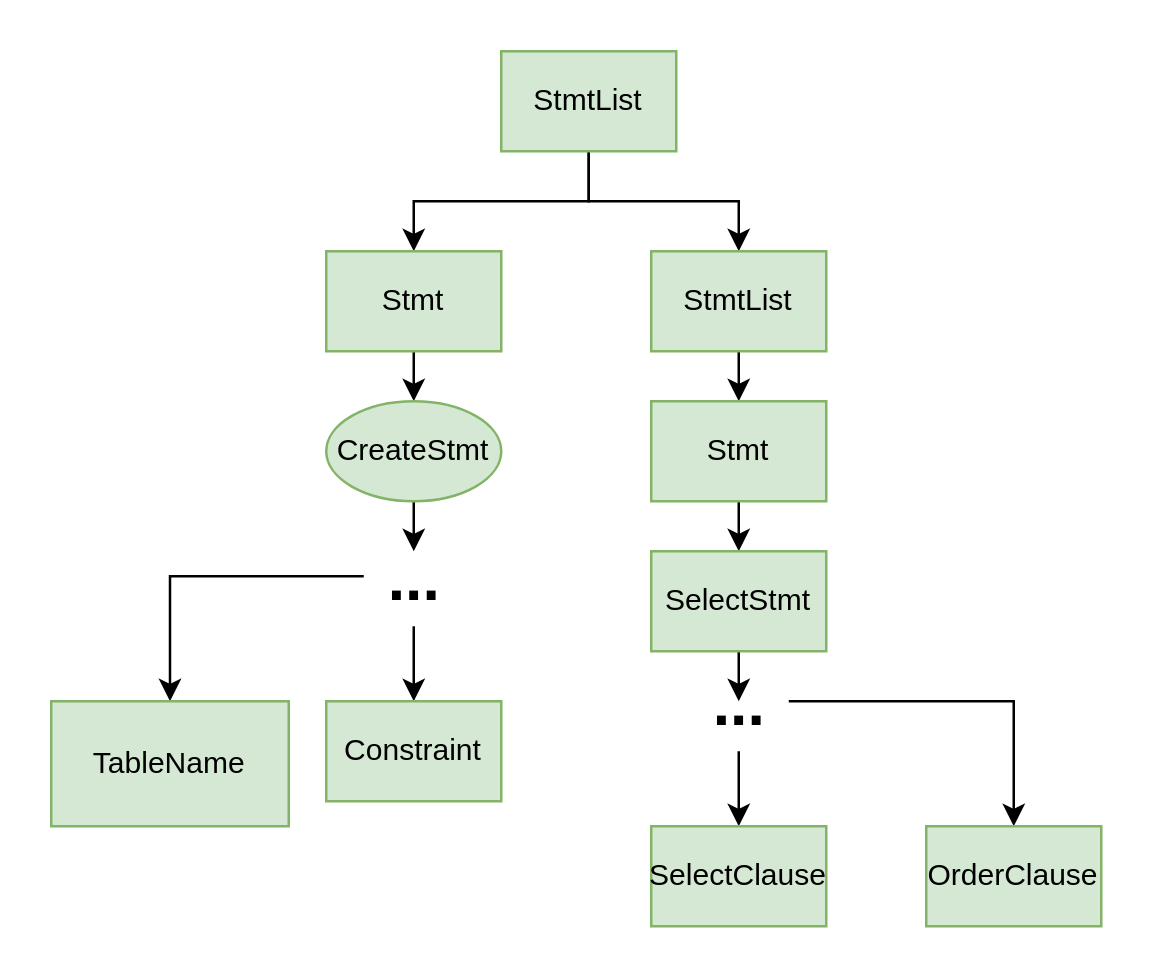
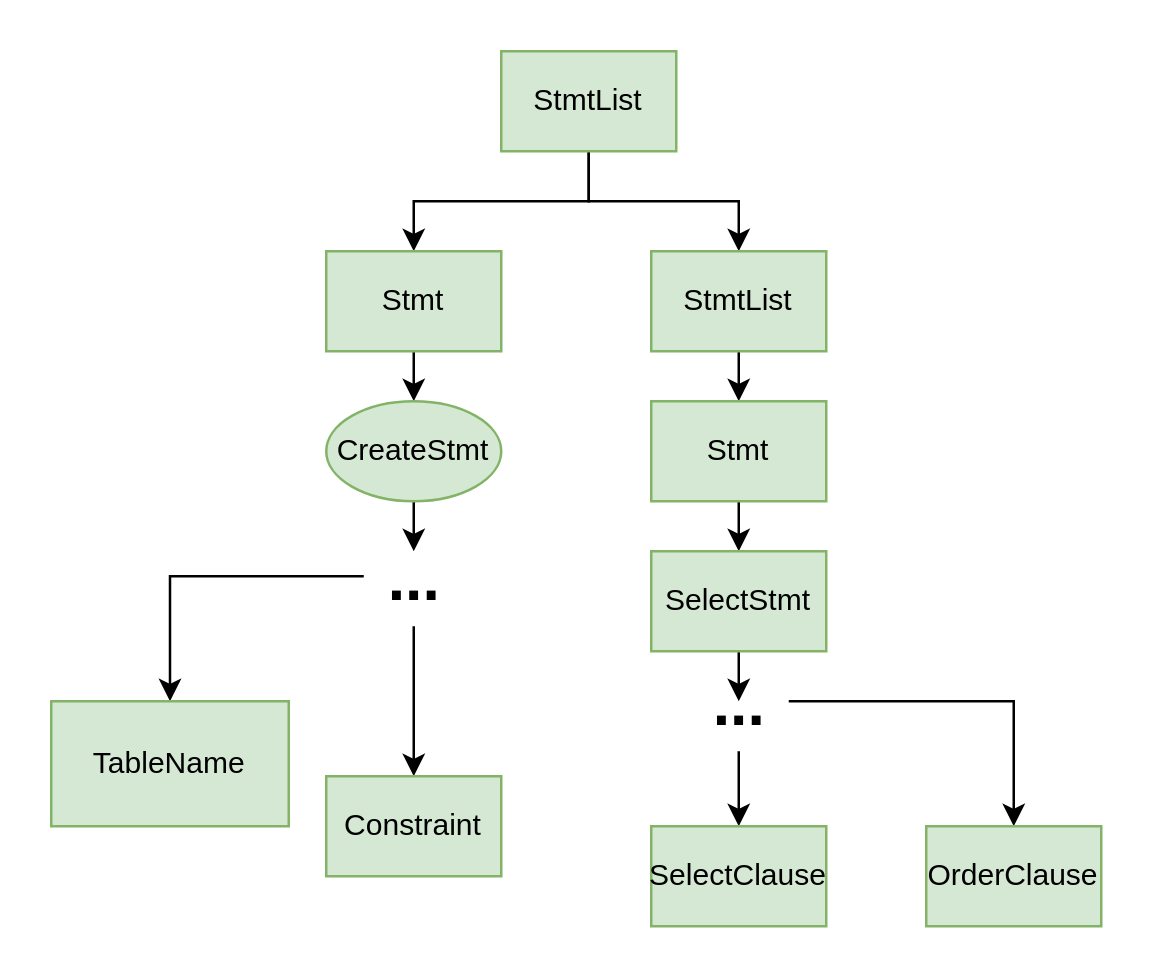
(414, 751) -> (414, 826)
